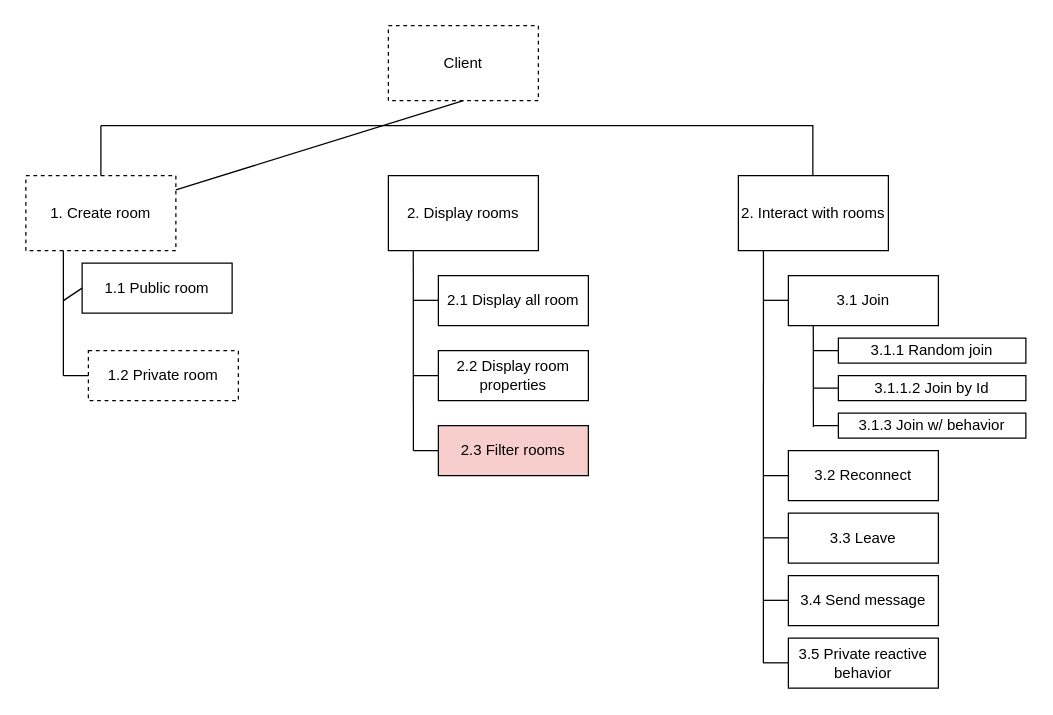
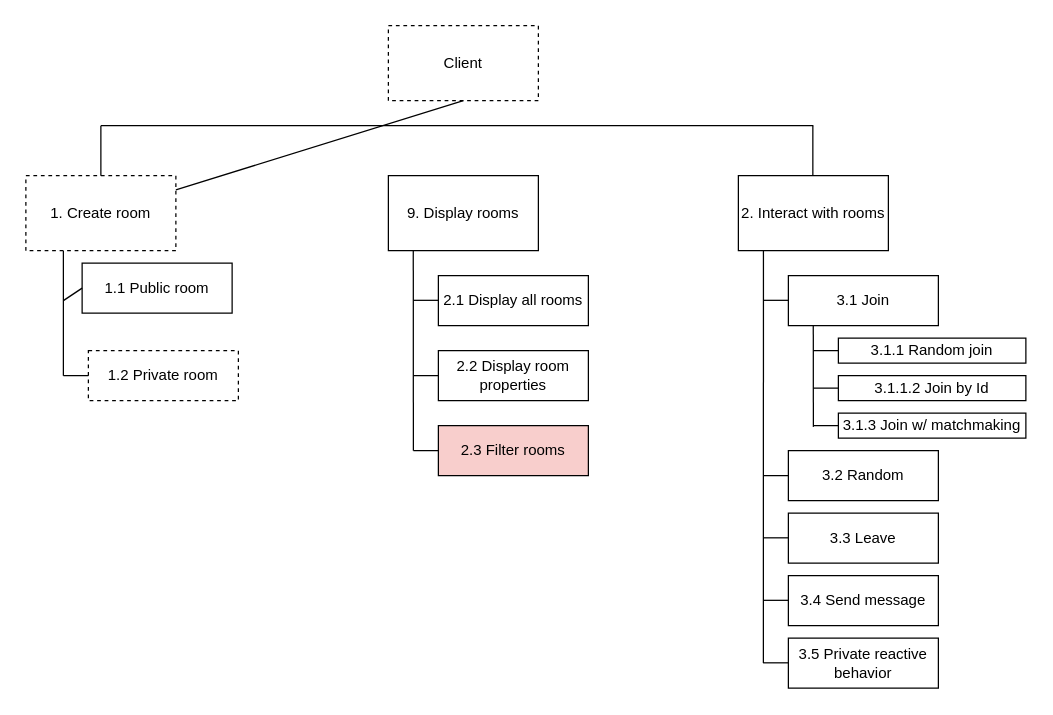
(463, 213) -> (463, 213)
(513, 301) -> (513, 301)
(932, 426) -> (932, 426)
(863, 476) -> (863, 476)
